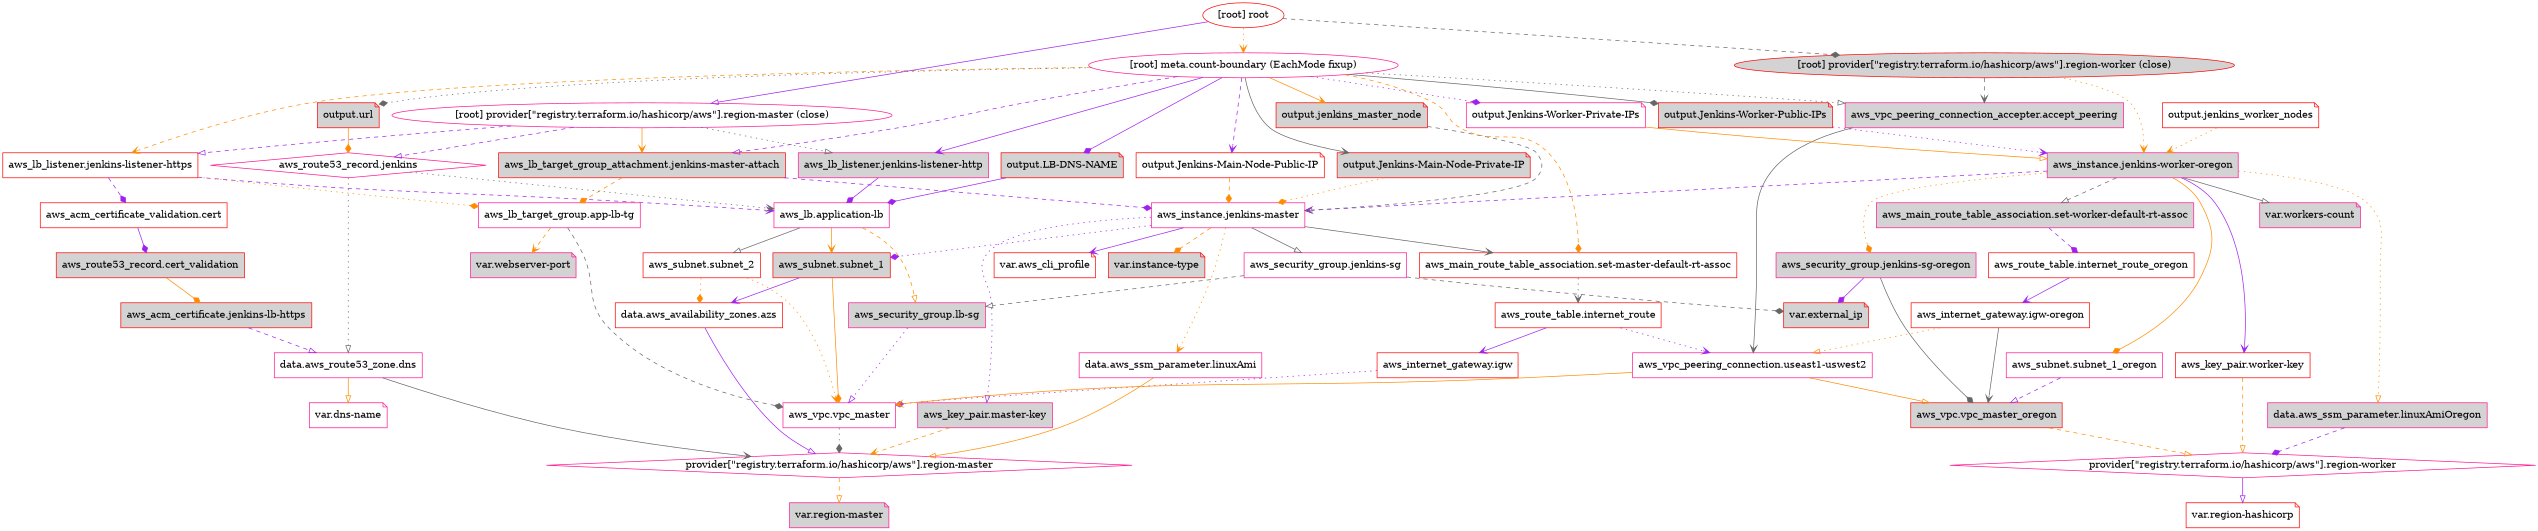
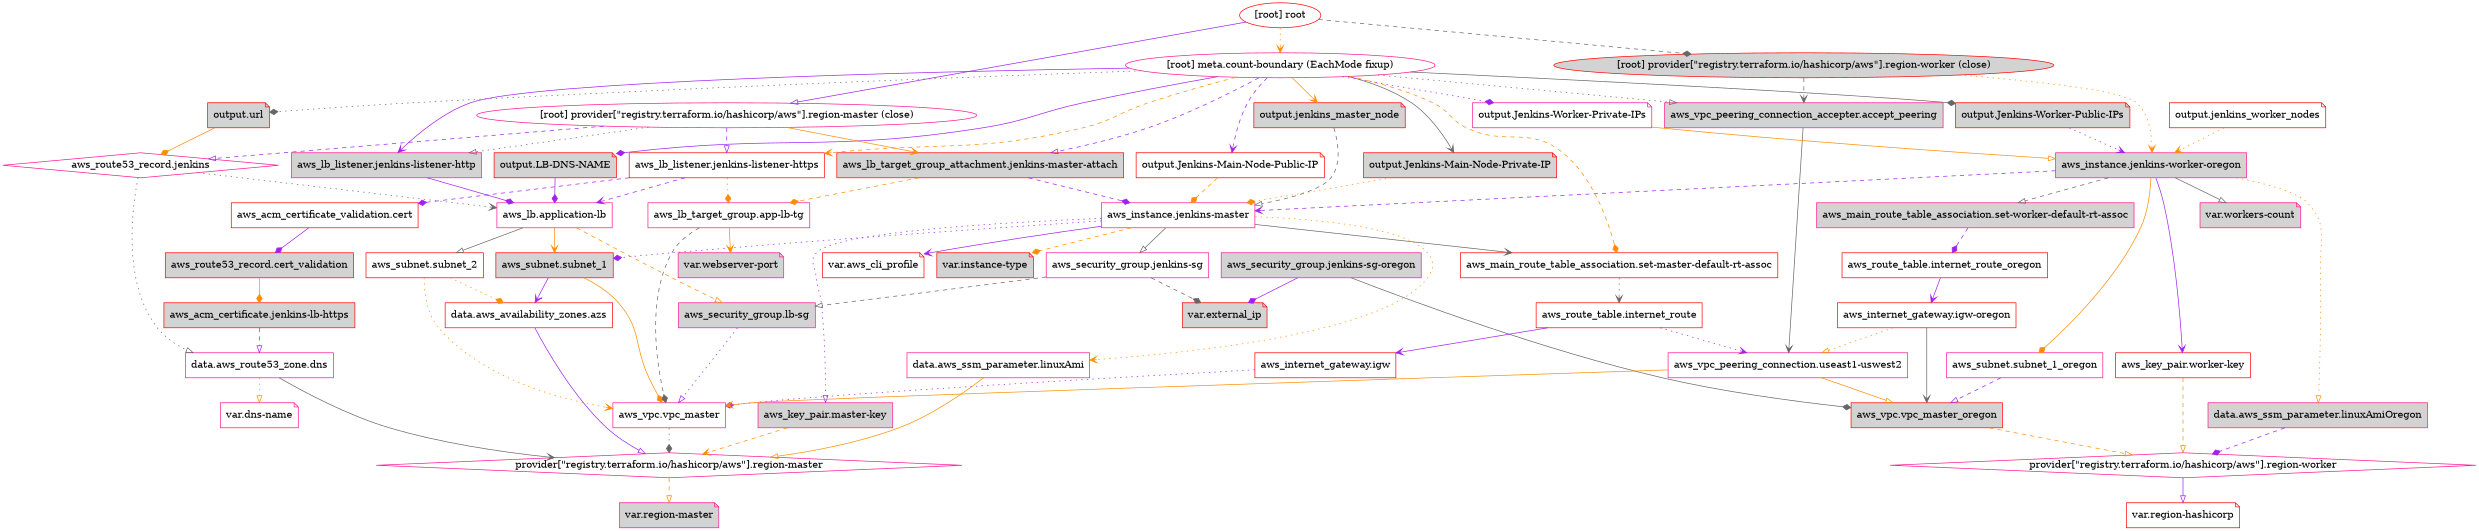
(1936, 185) -> none
(543, 238) -> (730, 237)
(348, 387) -> (259, 387)
